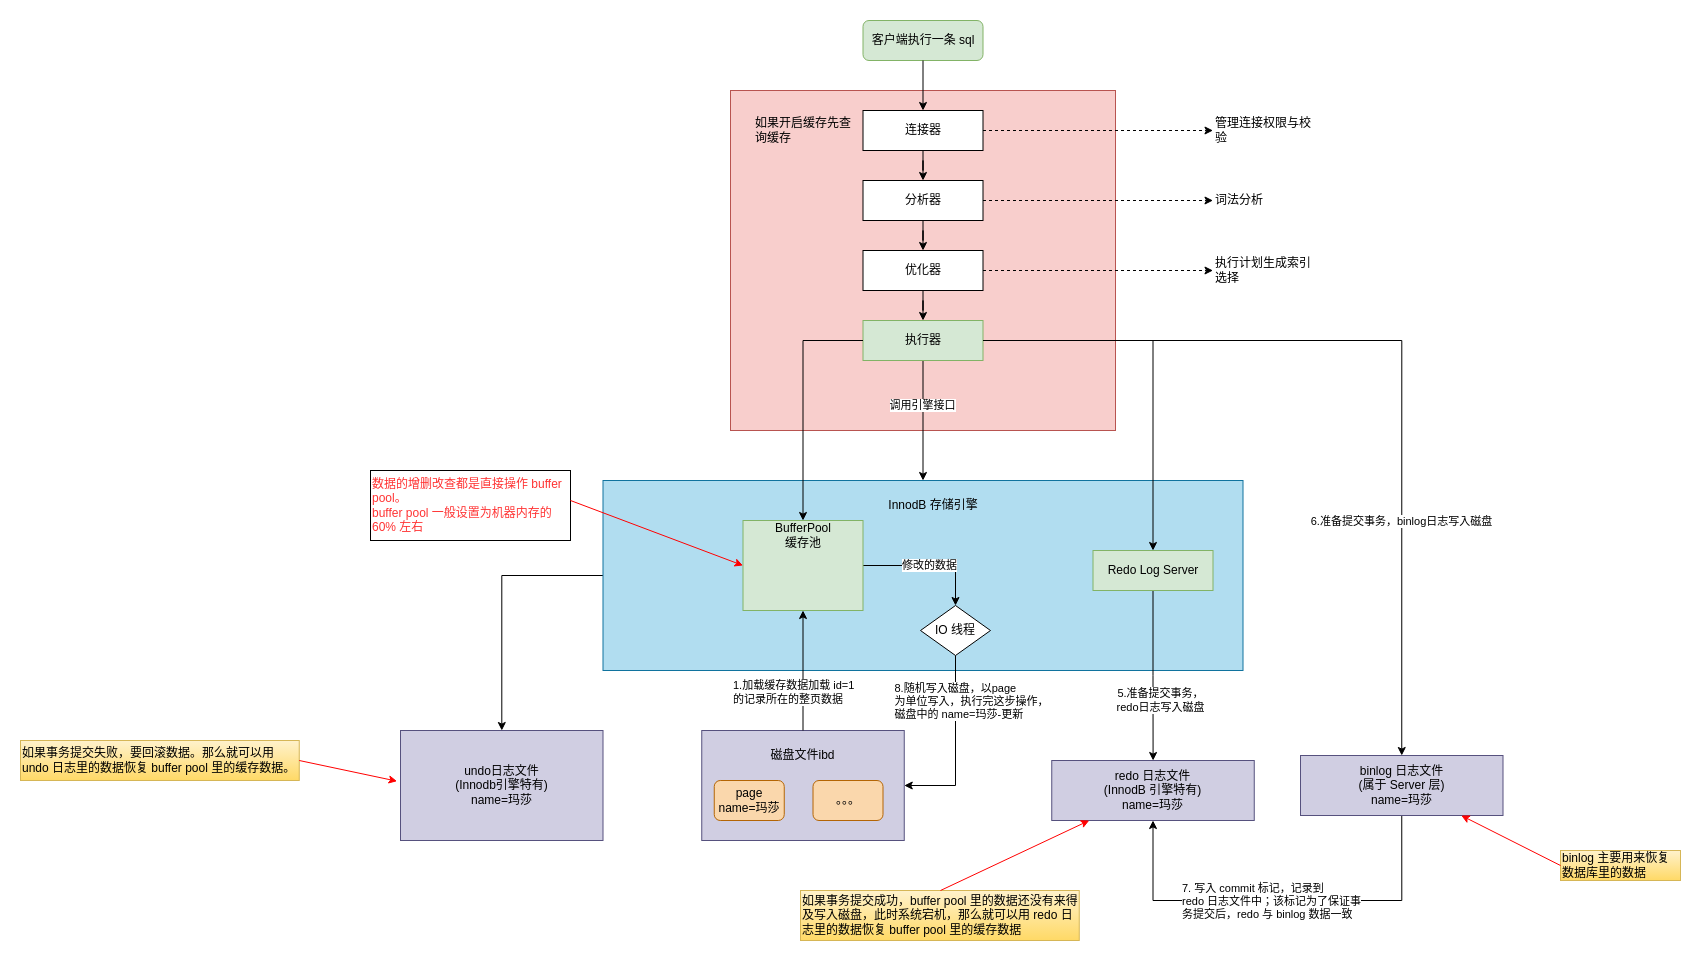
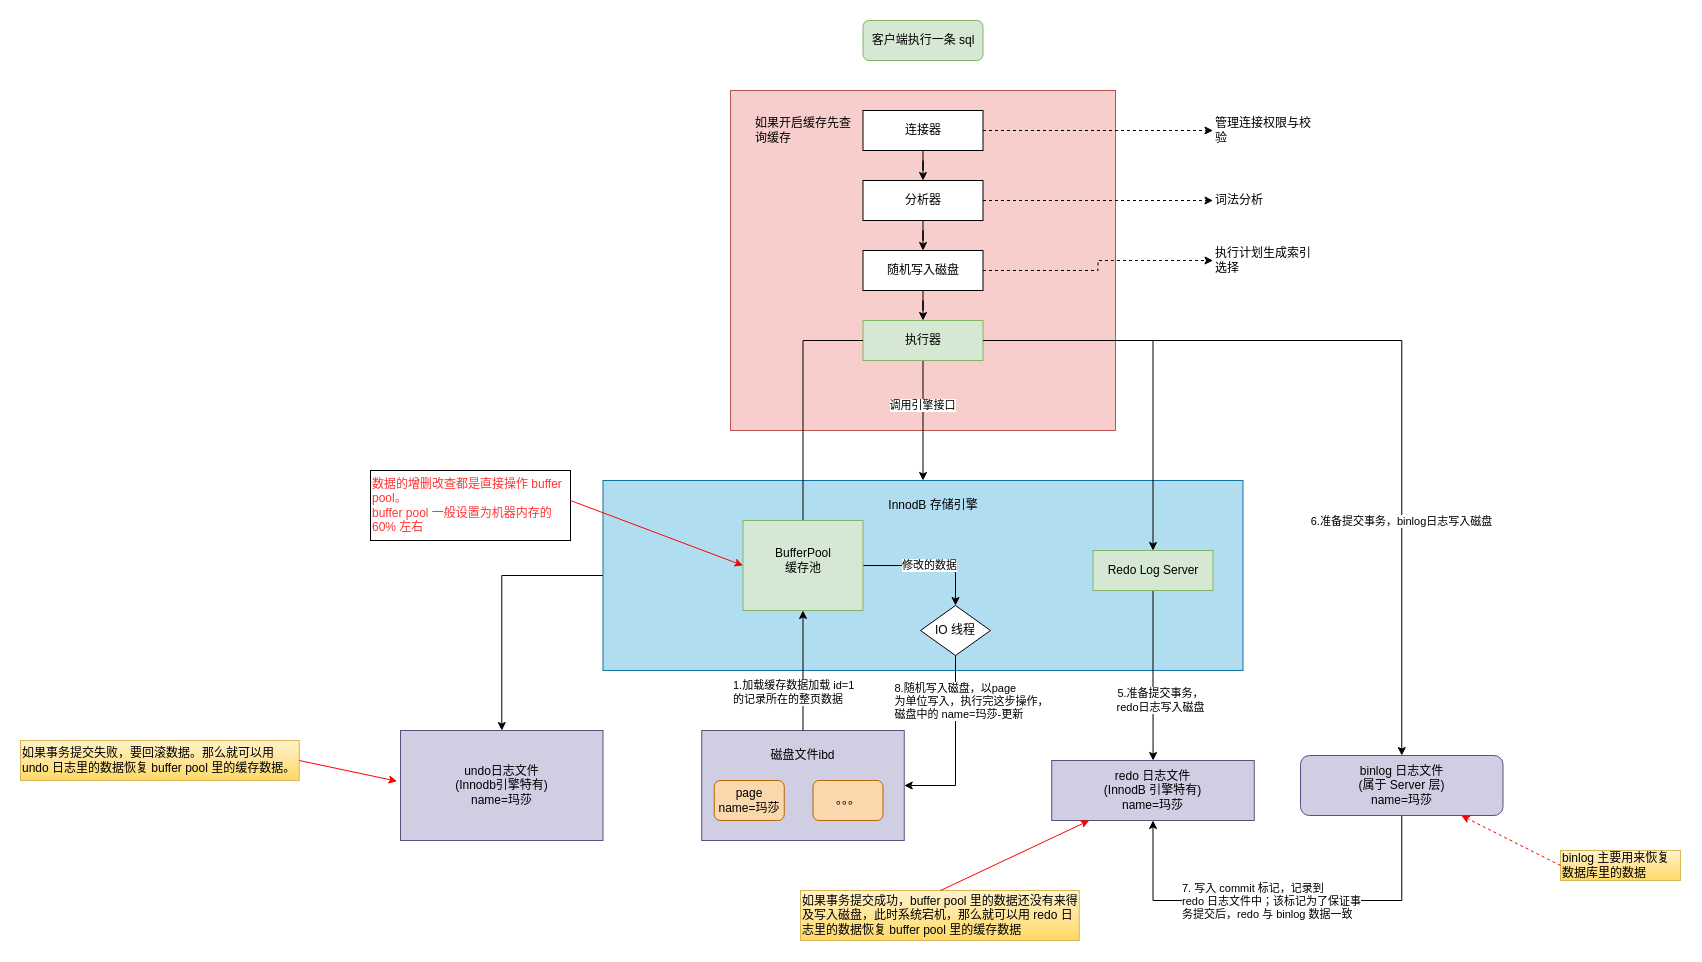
(923, 76) -> none
(924, 271) -> (924, 271)
(1263, 271) -> (1263, 261)
(803, 536) -> (803, 561)
(1402, 786) -> (1402, 786)
(1513, 841) -> (1513, 841)
